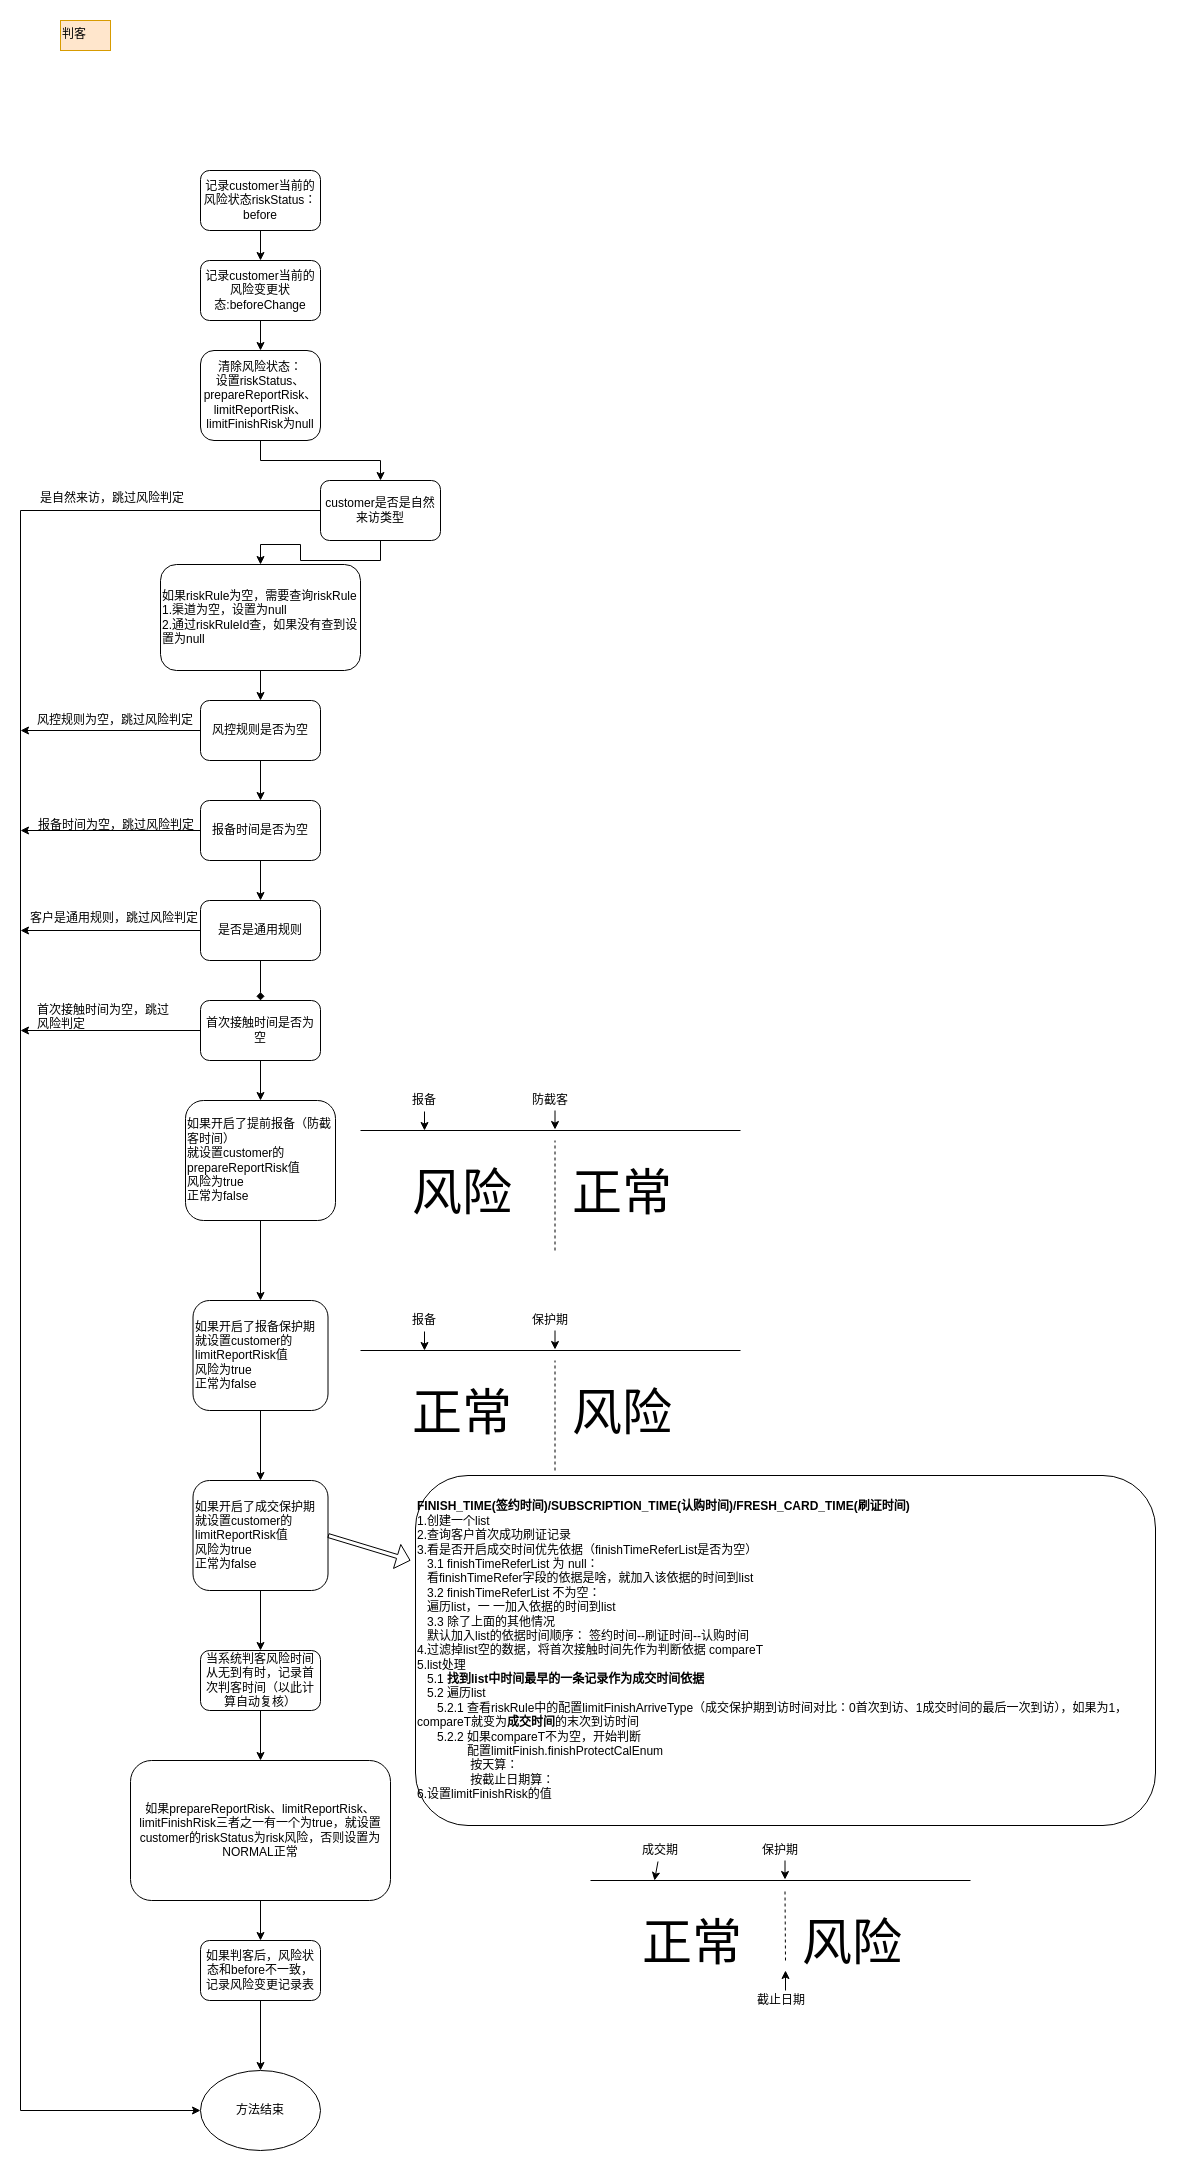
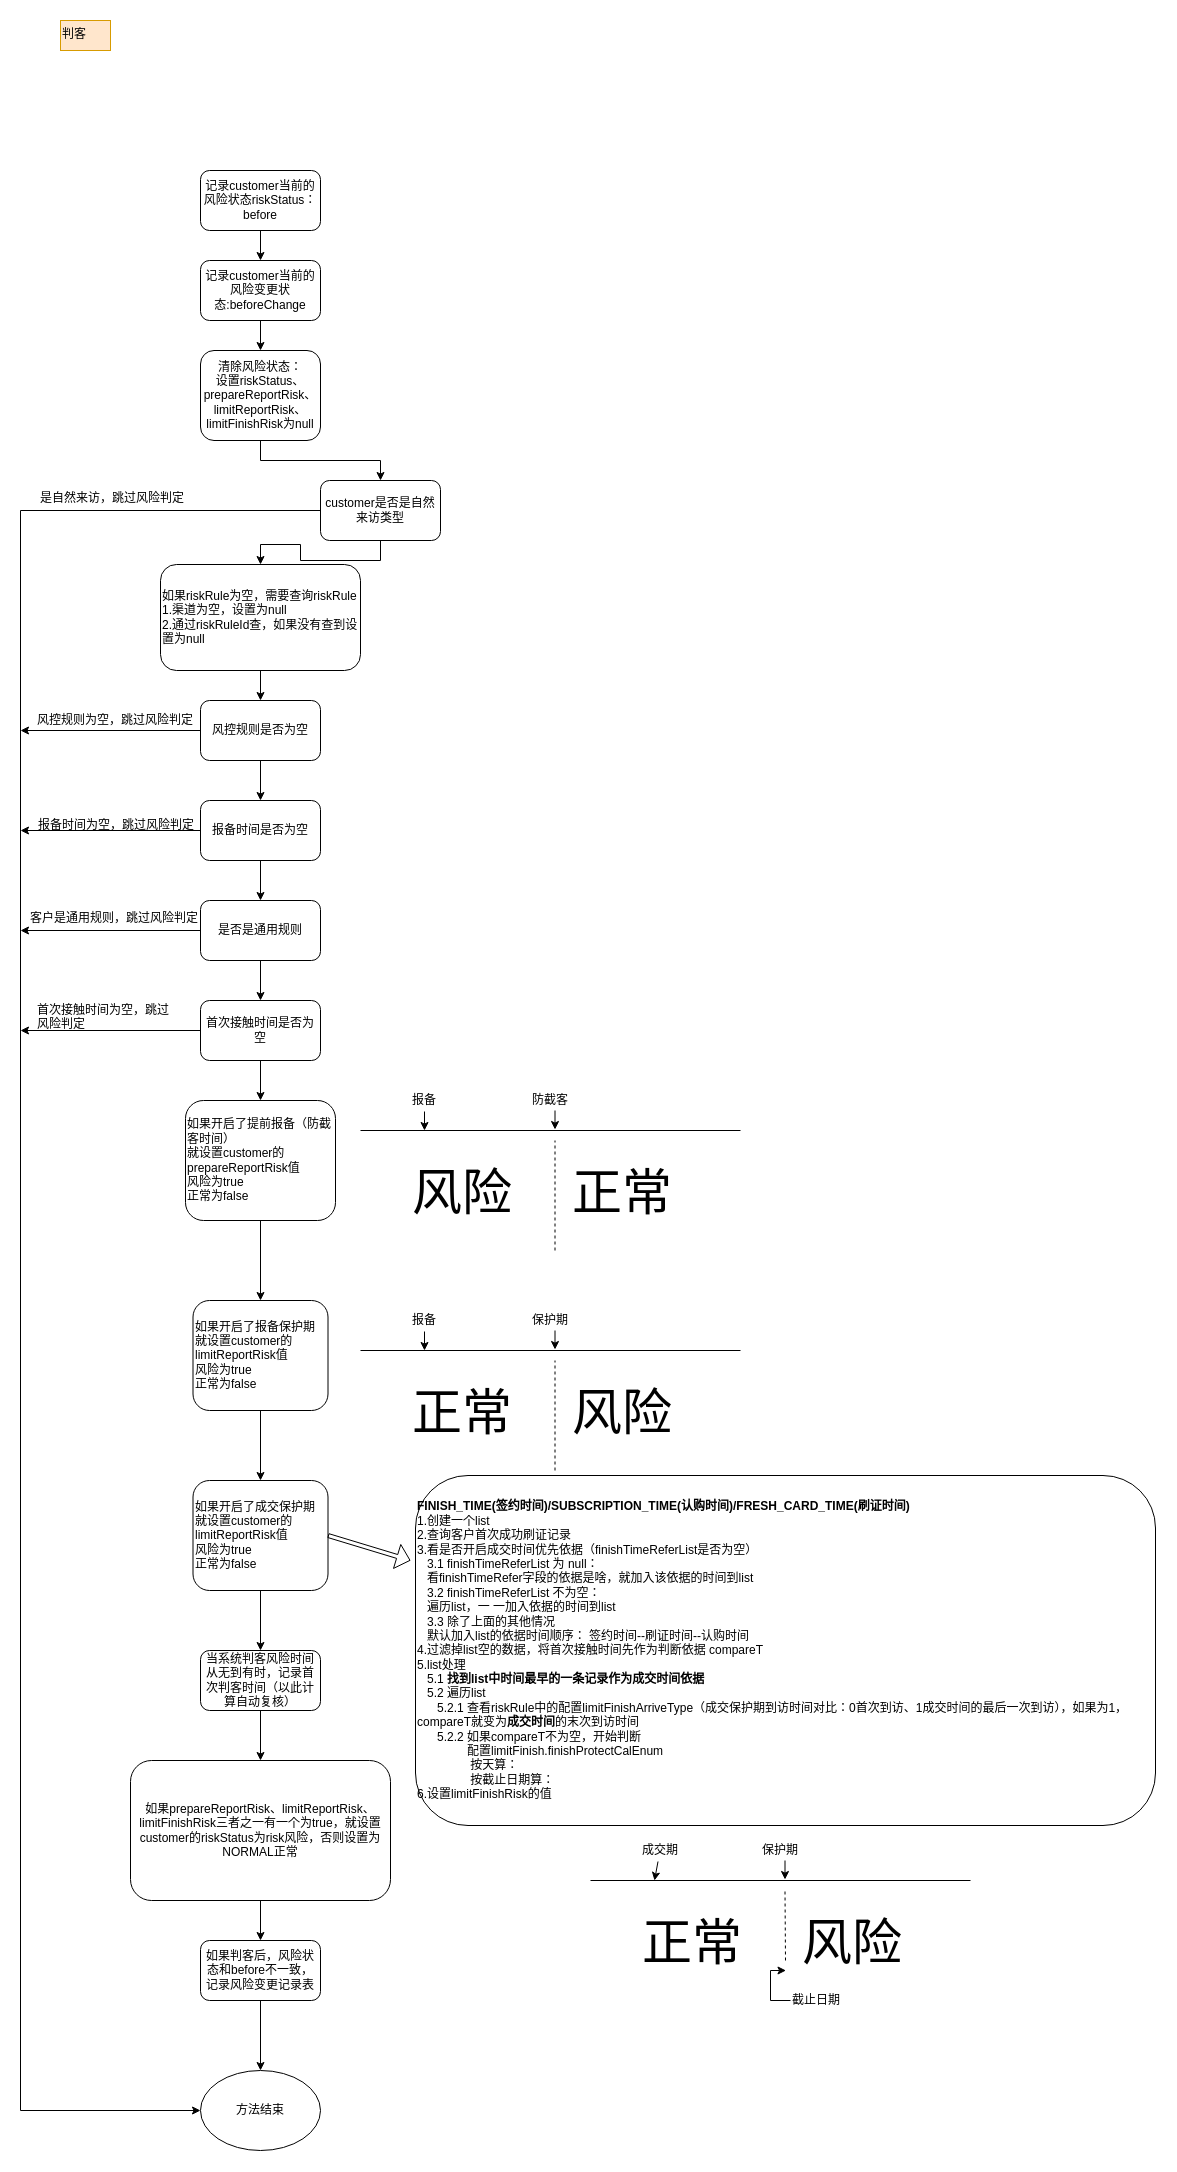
(261, 992) -> (261, 992)
(786, 2001) -> (821, 2001)
